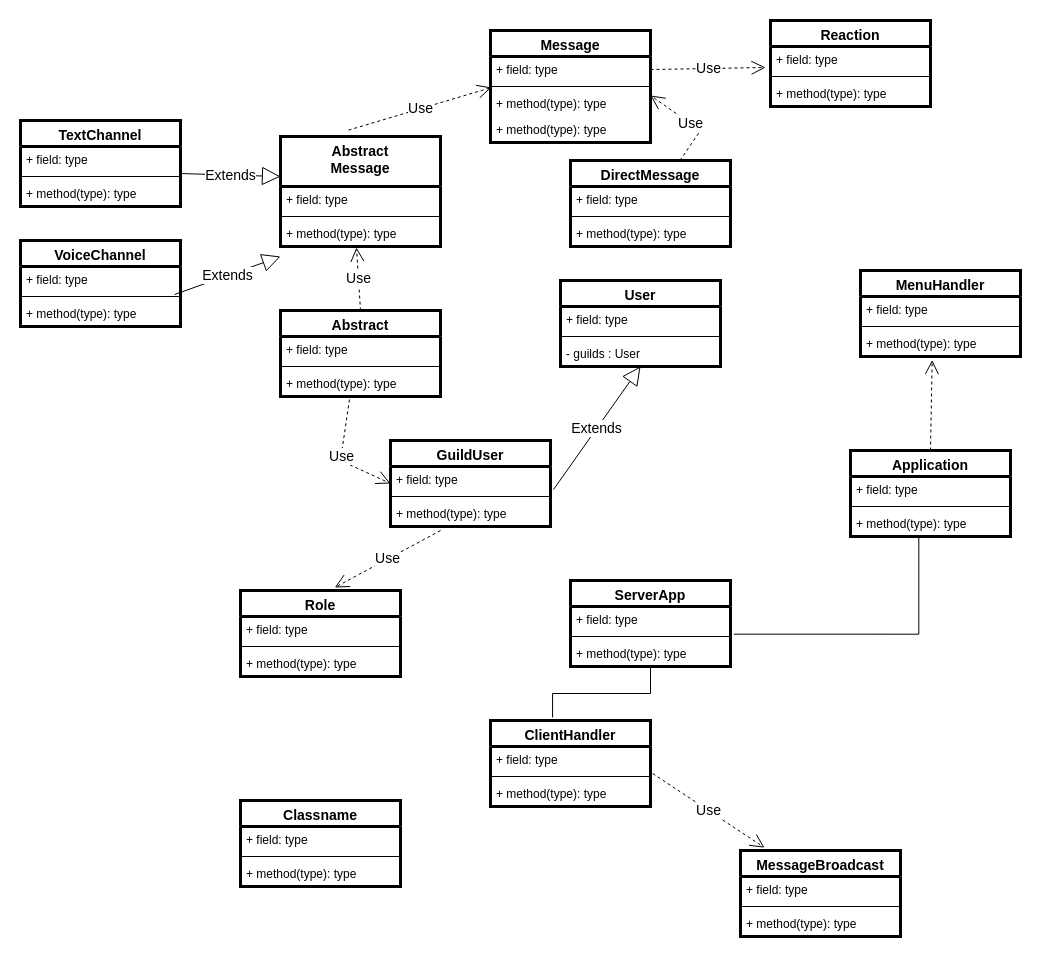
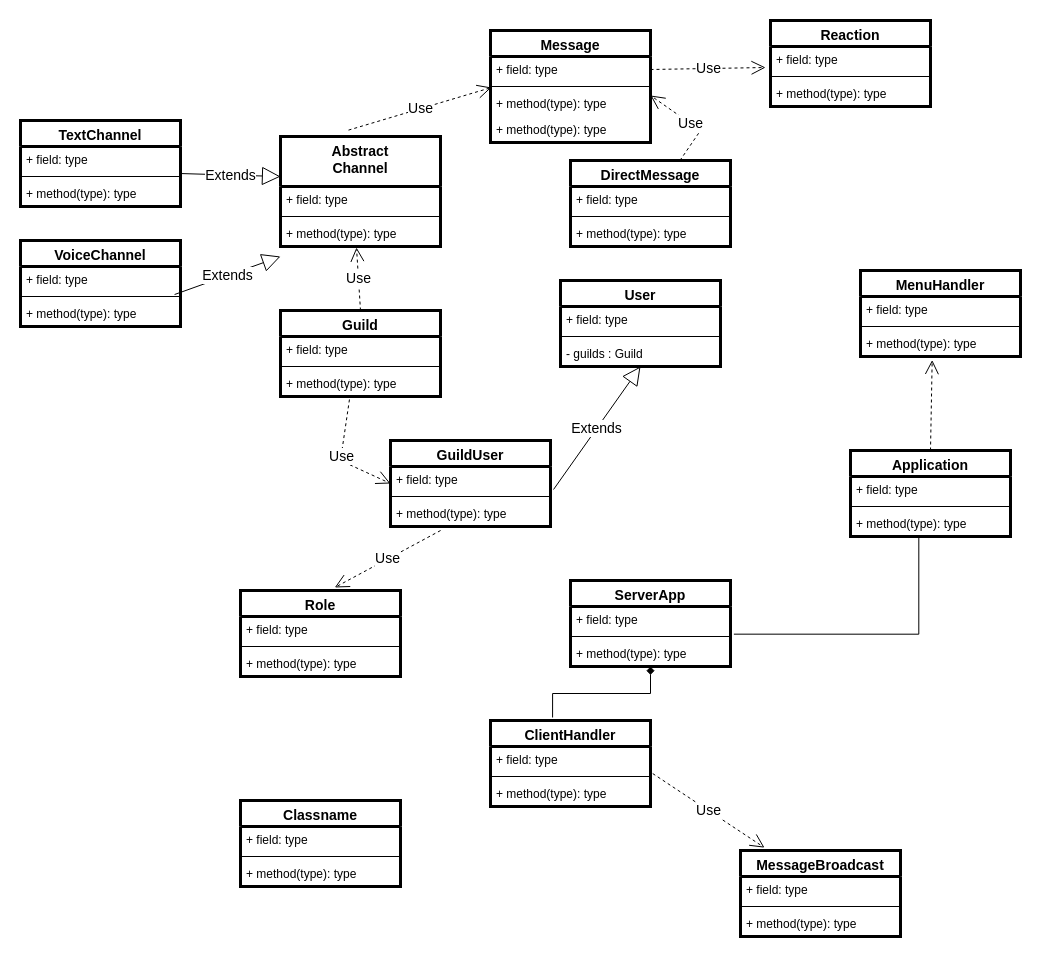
(360, 151) -> (360, 151)
(360, 325) -> (360, 325)
(607, 354) -> (607, 354)
(651, 672) -> (651, 675)
